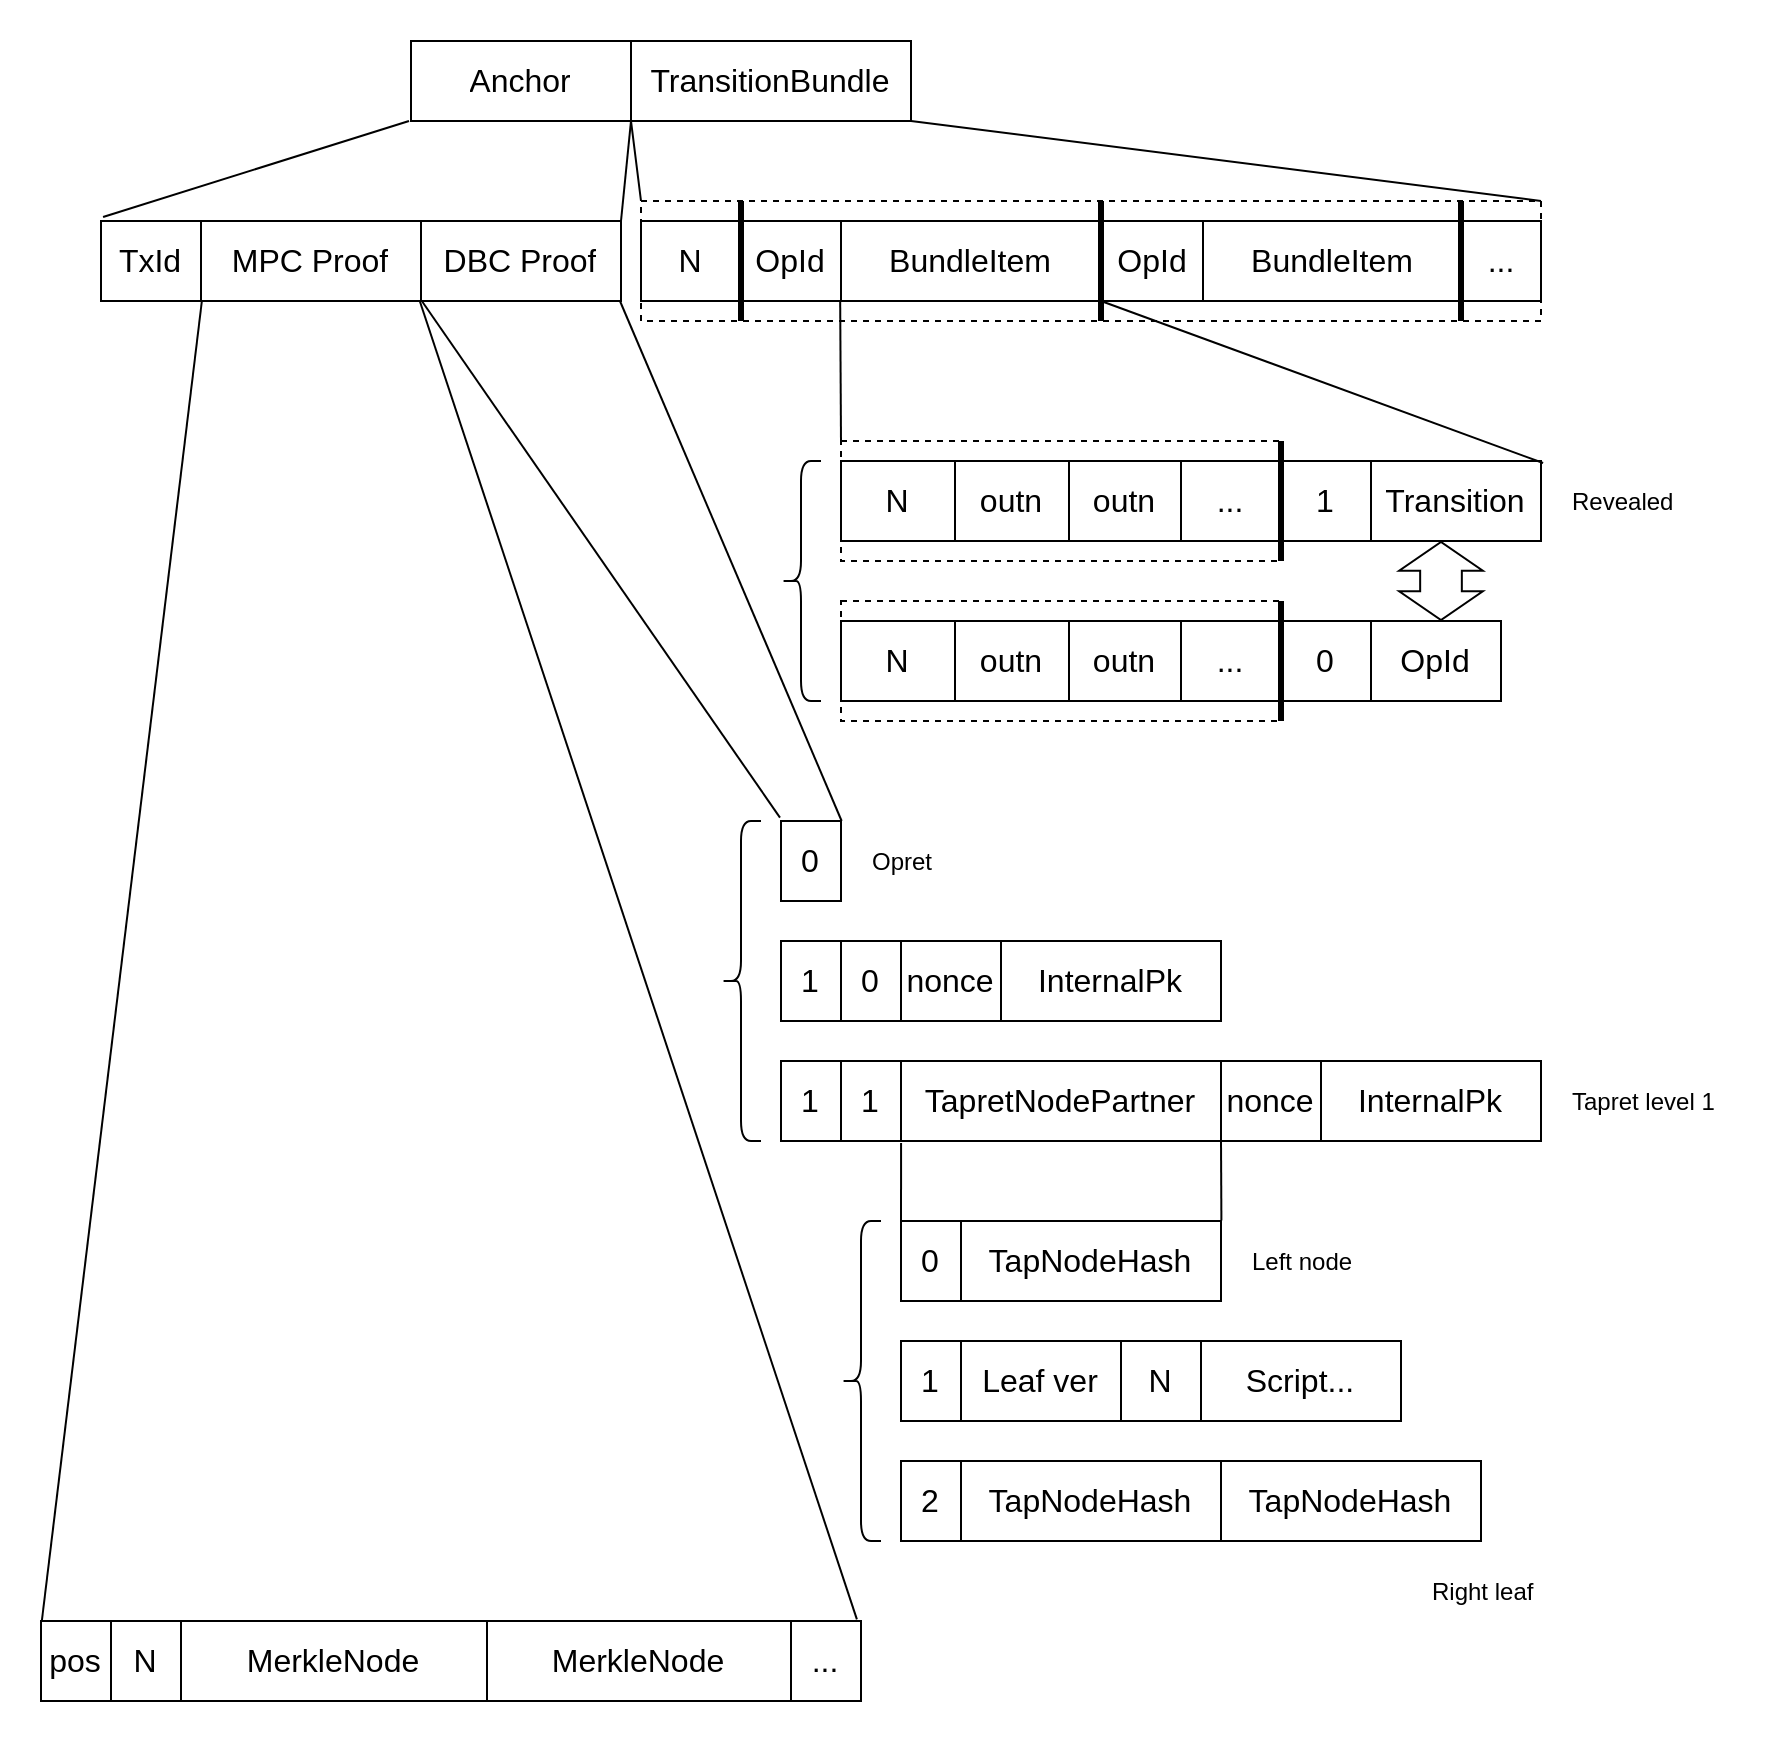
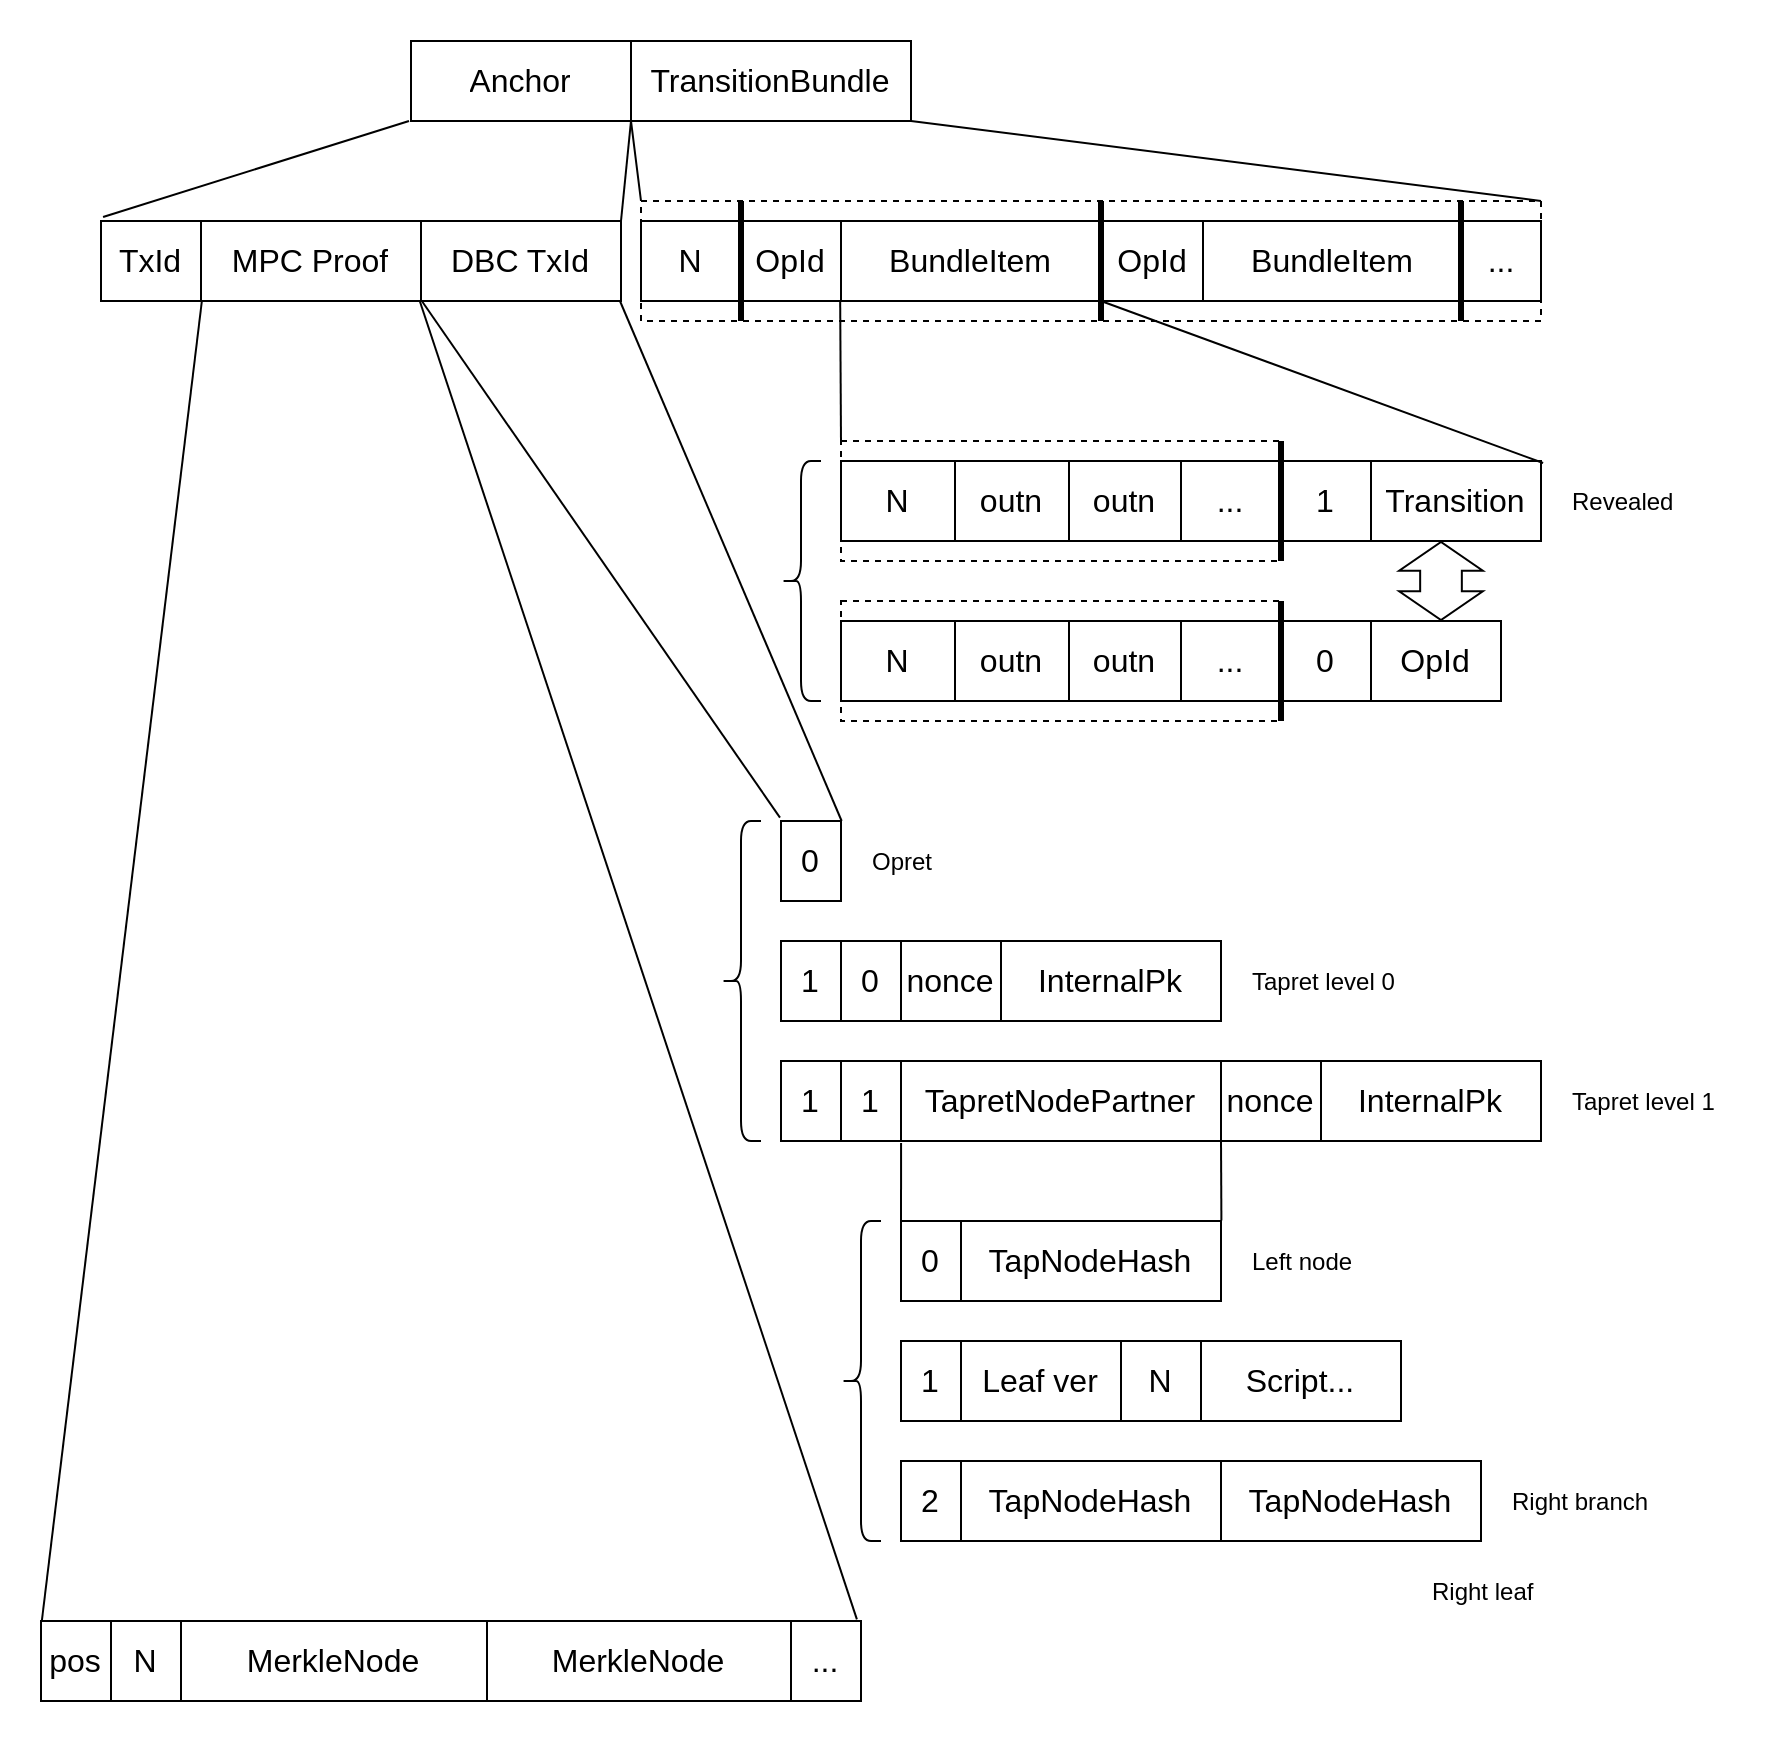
(521, 261) -> (521, 261)
none -> (1341, 981)
none -> (1601, 1501)
